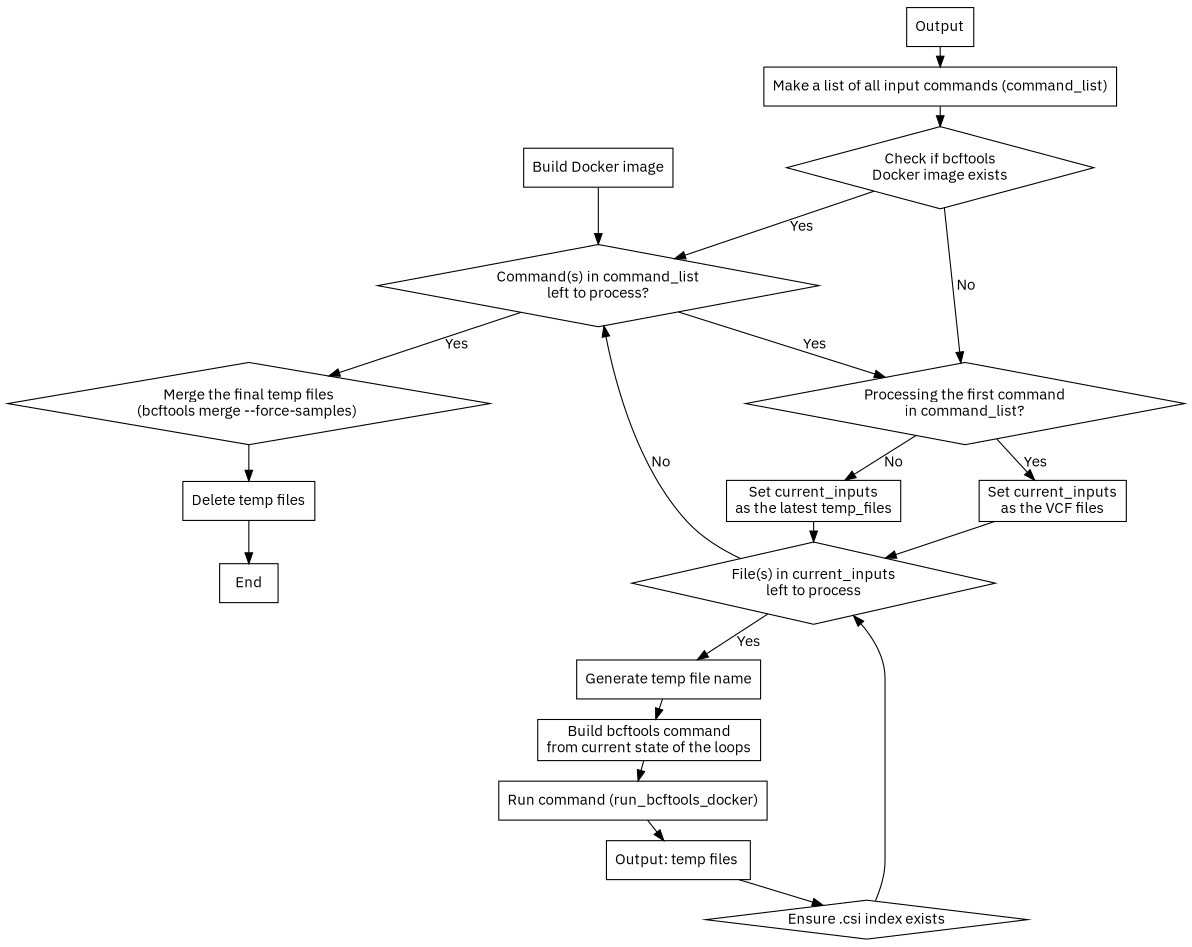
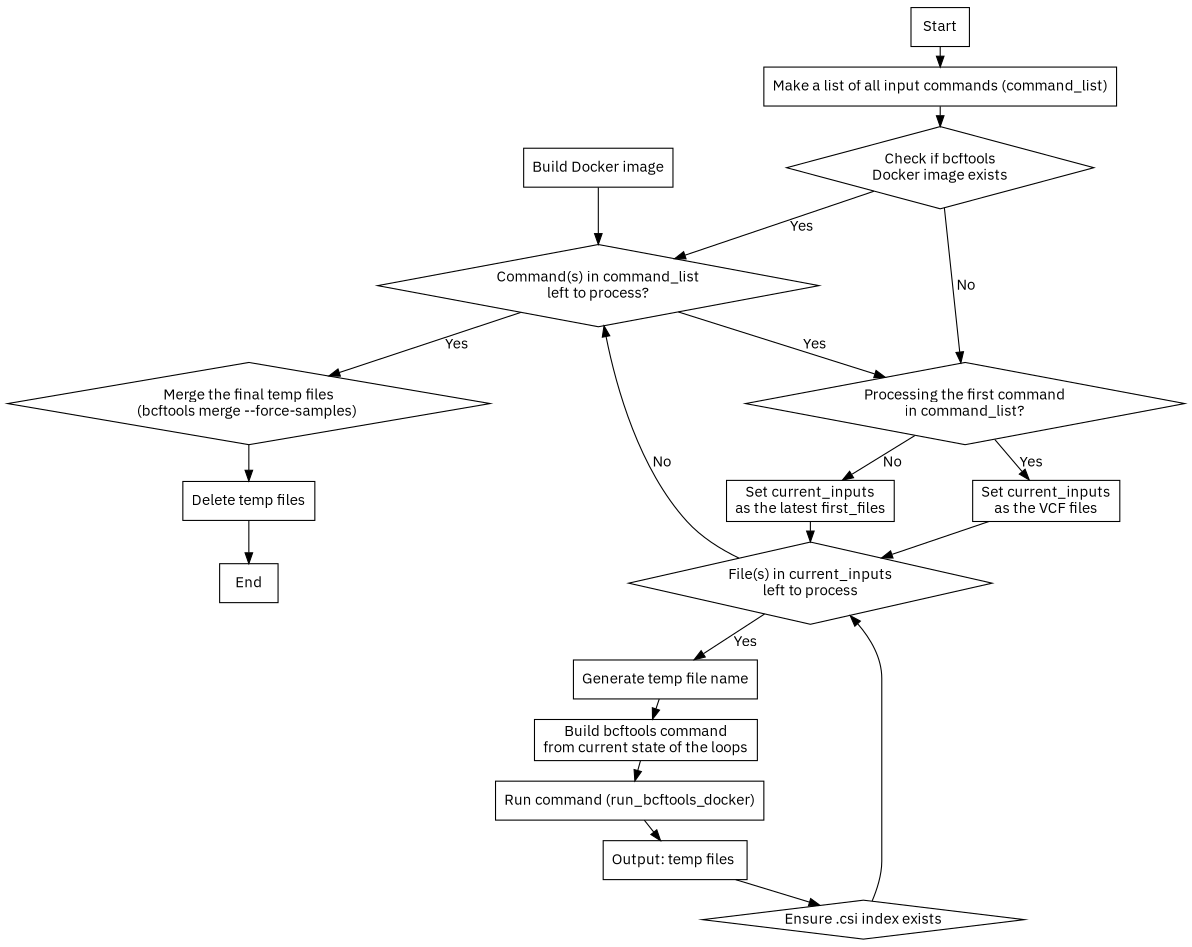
(940, 27) -> (940, 27)
(814, 501) -> (810, 501)
